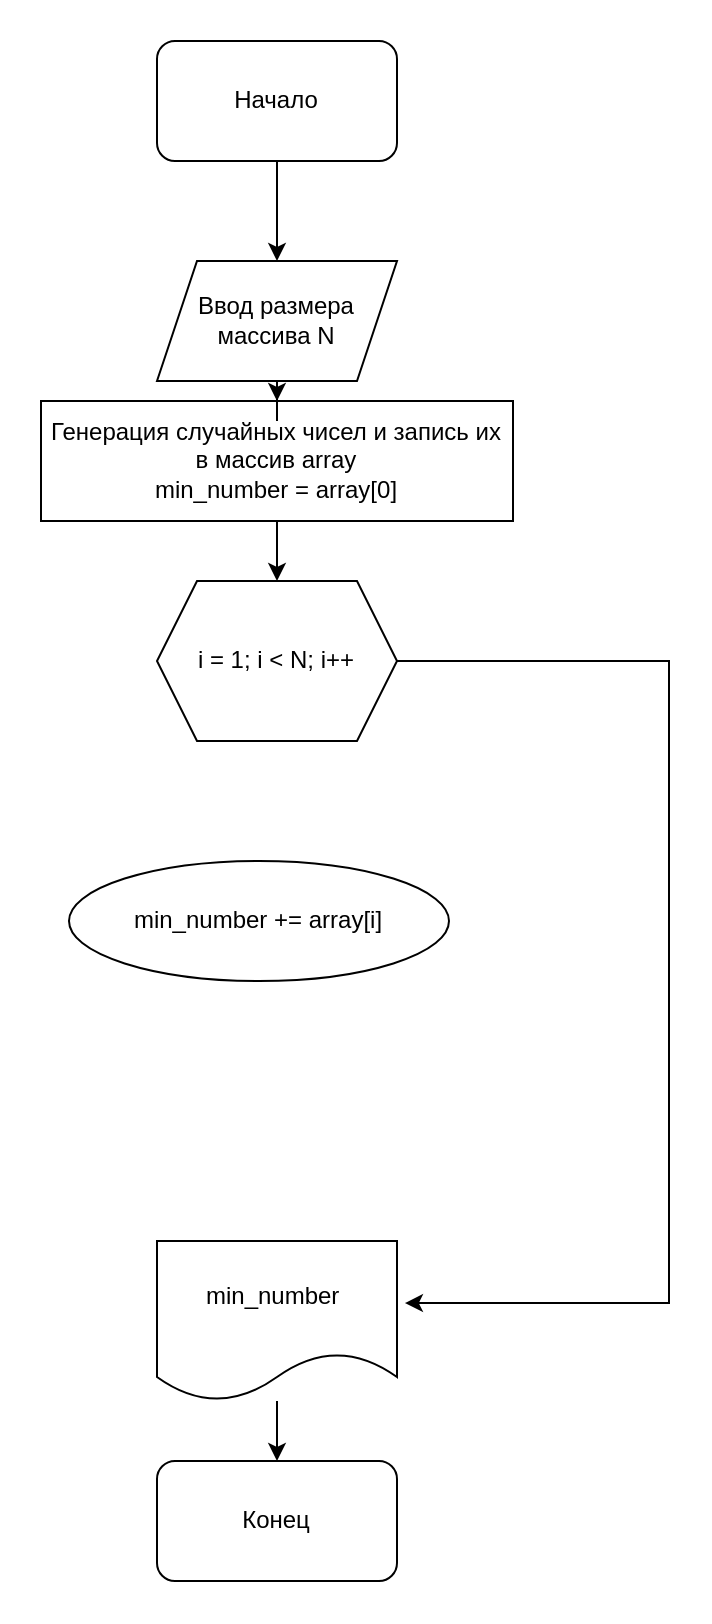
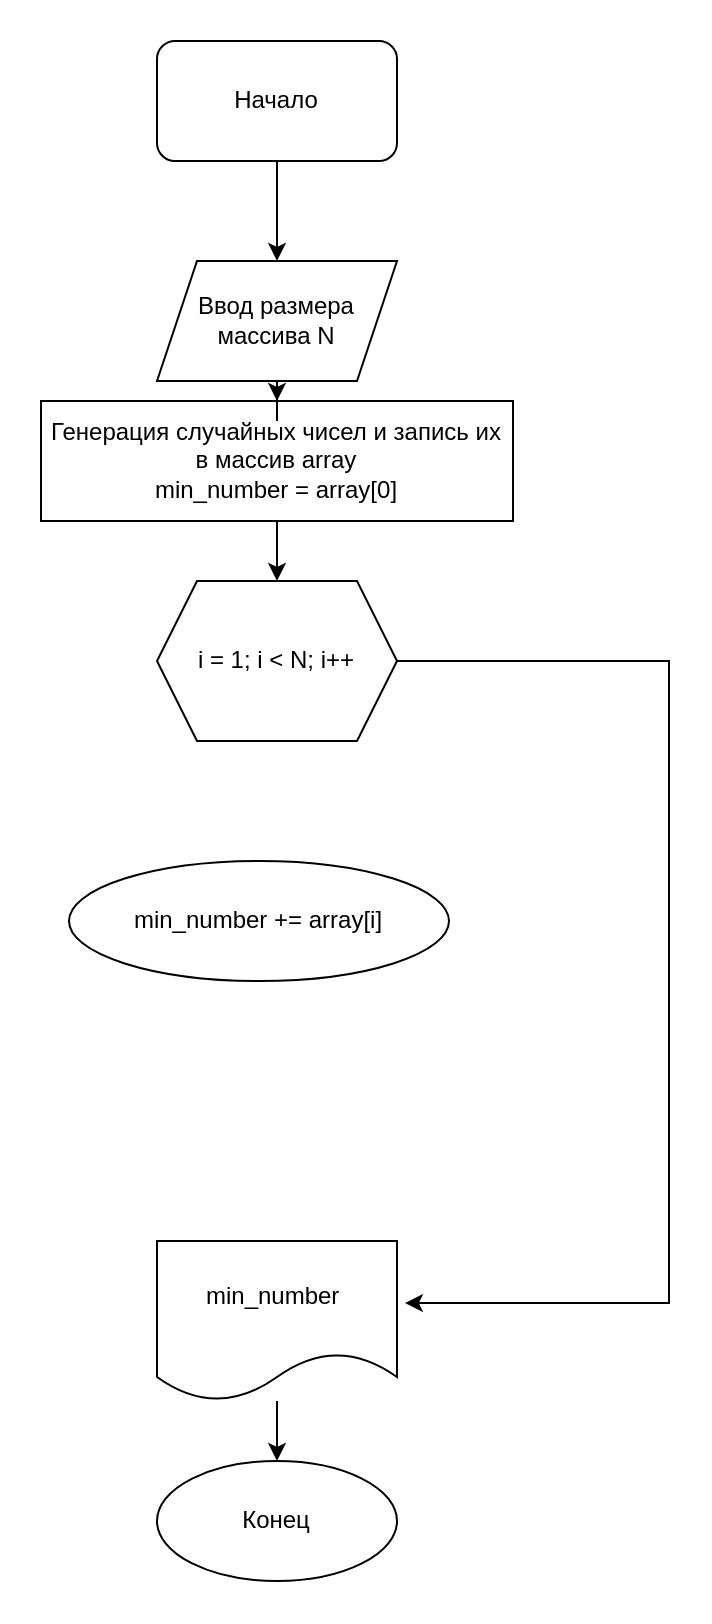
(277, 1521) -> (277, 1521)
